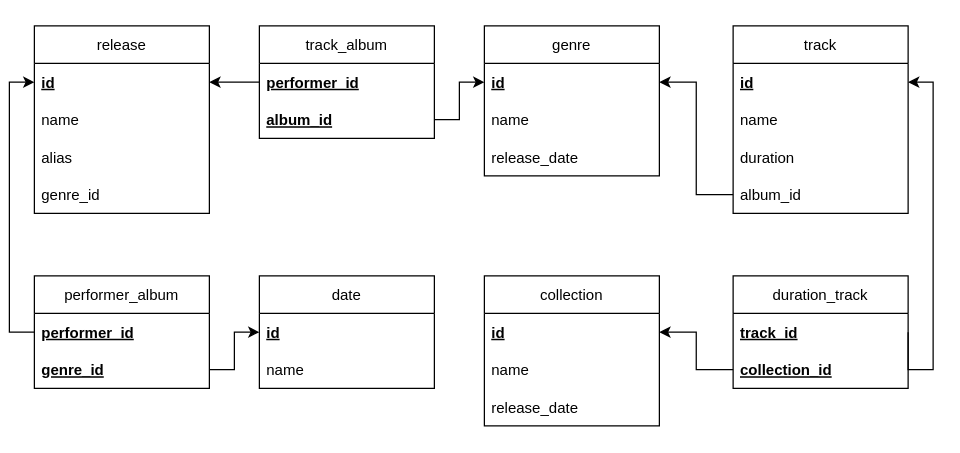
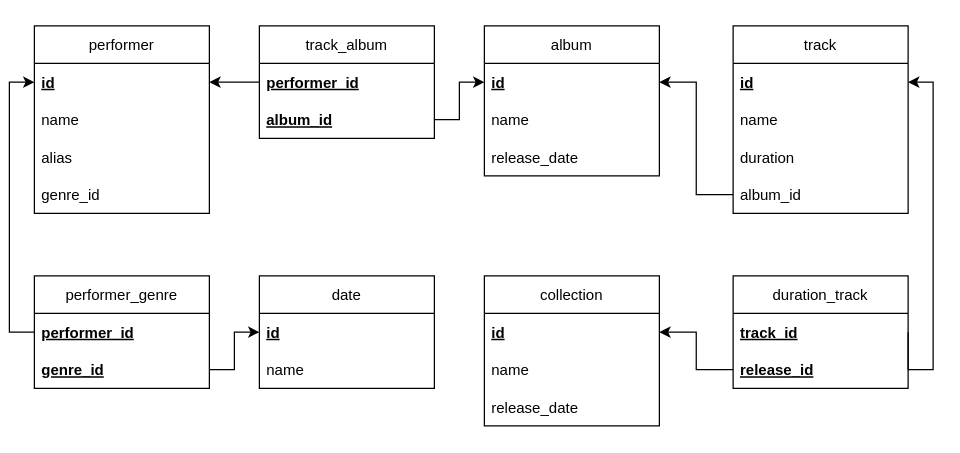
(121, 45) -> (121, 45)
(571, 45) -> (571, 45)
(121, 295) -> (121, 295)
(787, 370) -> (778, 370)
